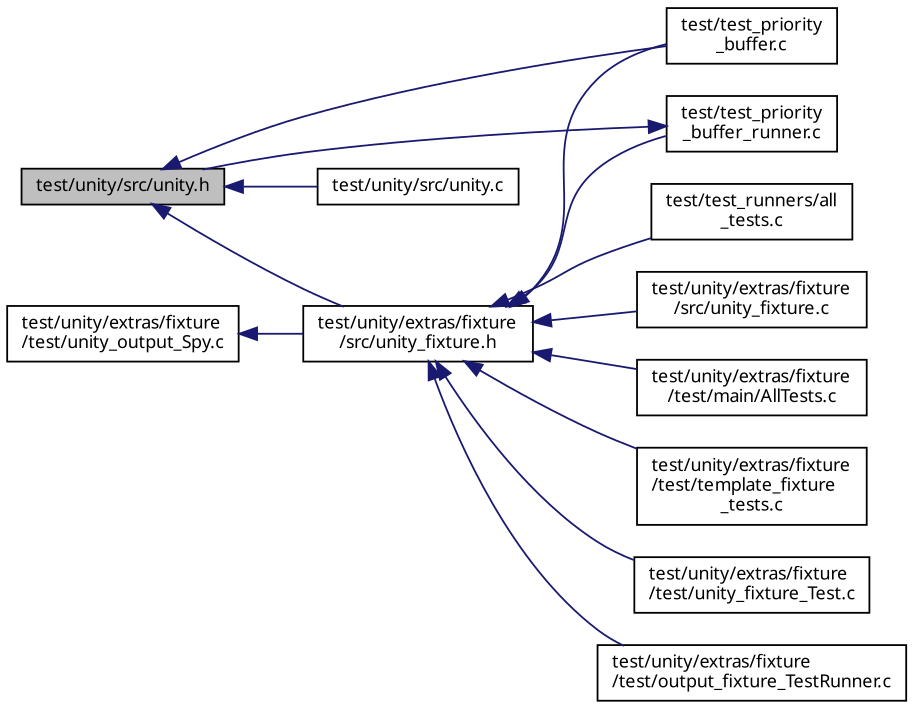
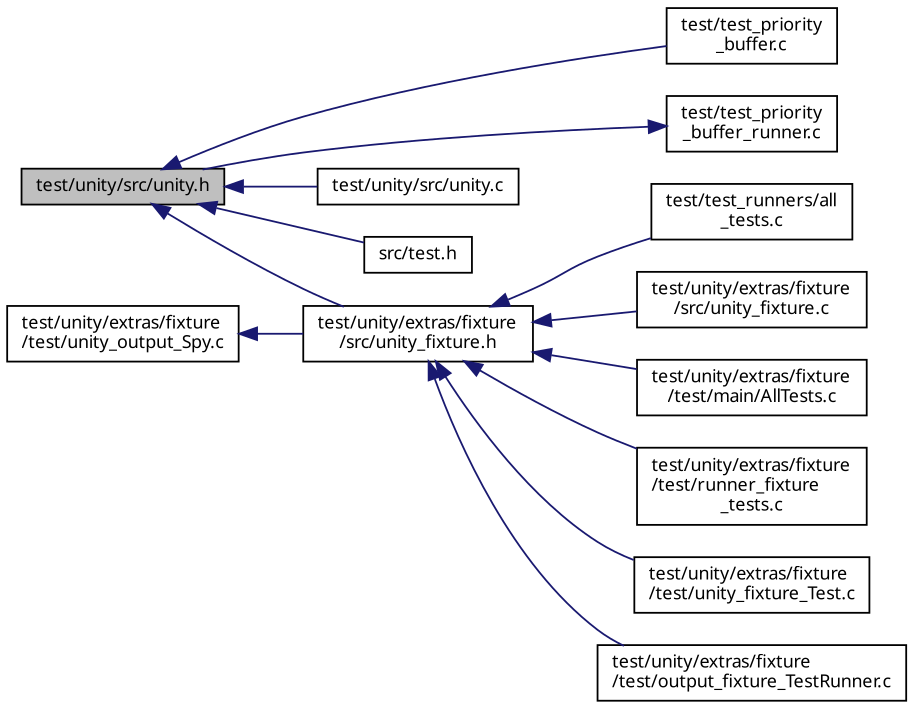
(565, 150) -> none
(577, 193) -> none
none -> (418, 255)
(752, 486) -> (752, 486)
